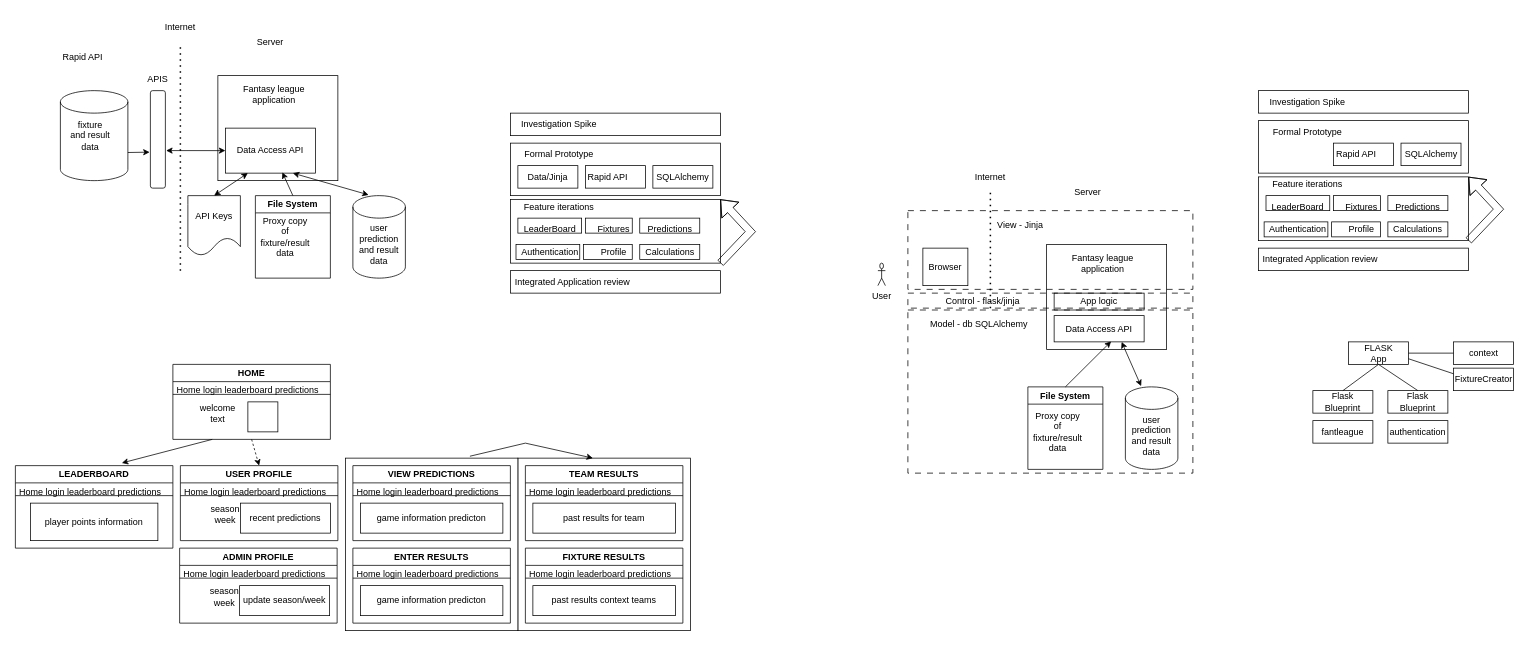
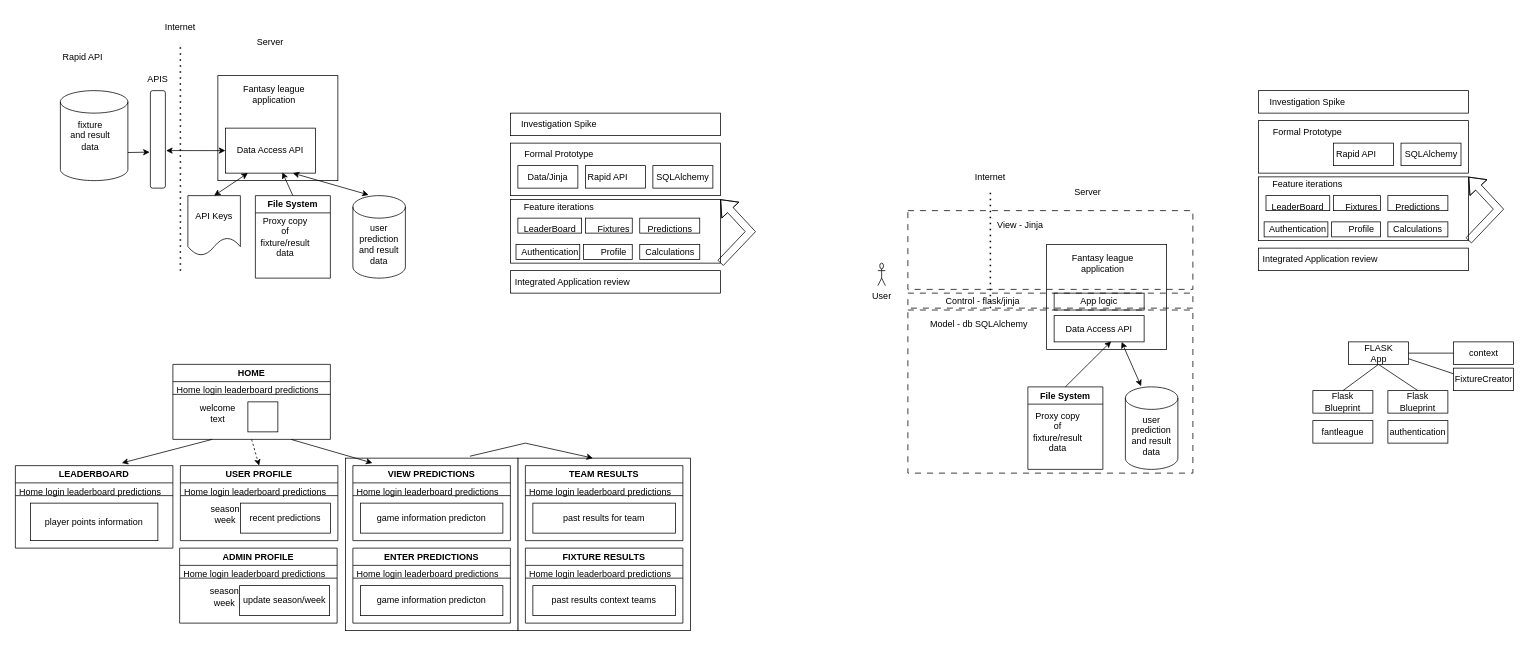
(945, 267) -> none
none -> (332, 451)
(432, 557) -> (432, 557)
